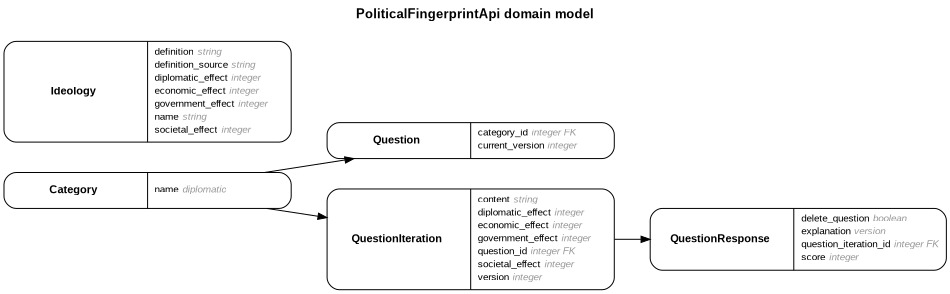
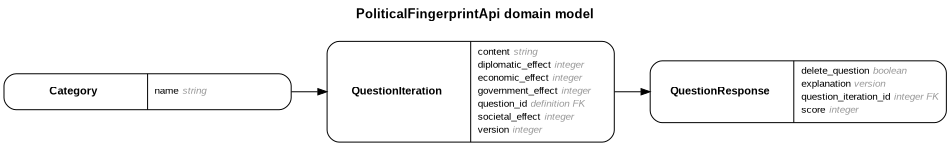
(148, 92) -> none
(471, 141) -> none
(205, 189) -> (195, 91)
(553, 251) -> (558, 104)
